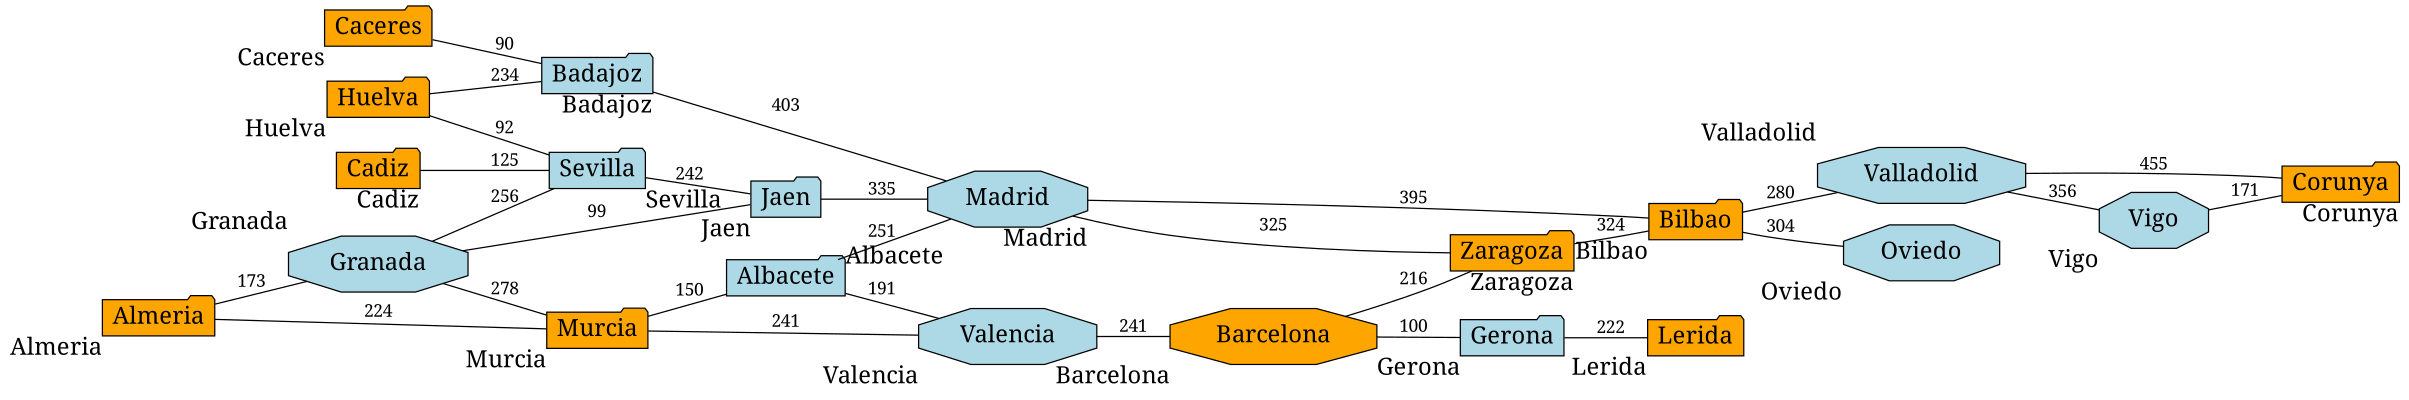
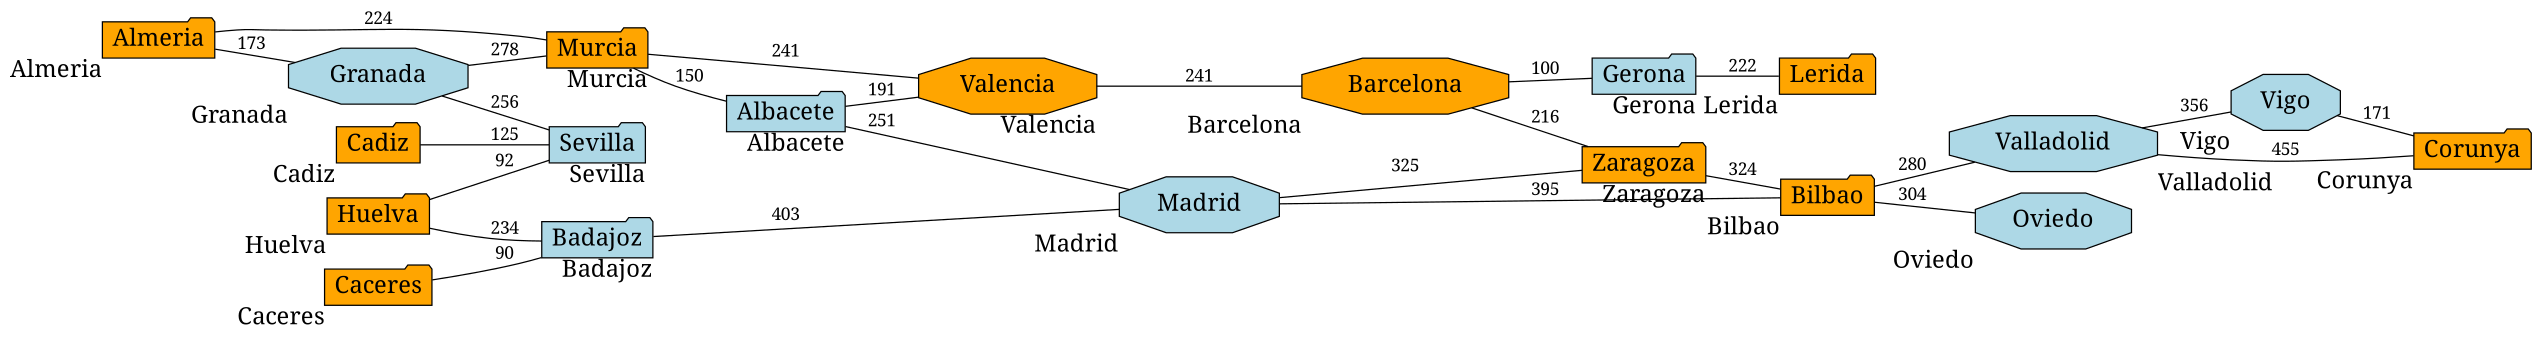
(786, 199) -> none
(1008, 337) -> (1008, 86)
